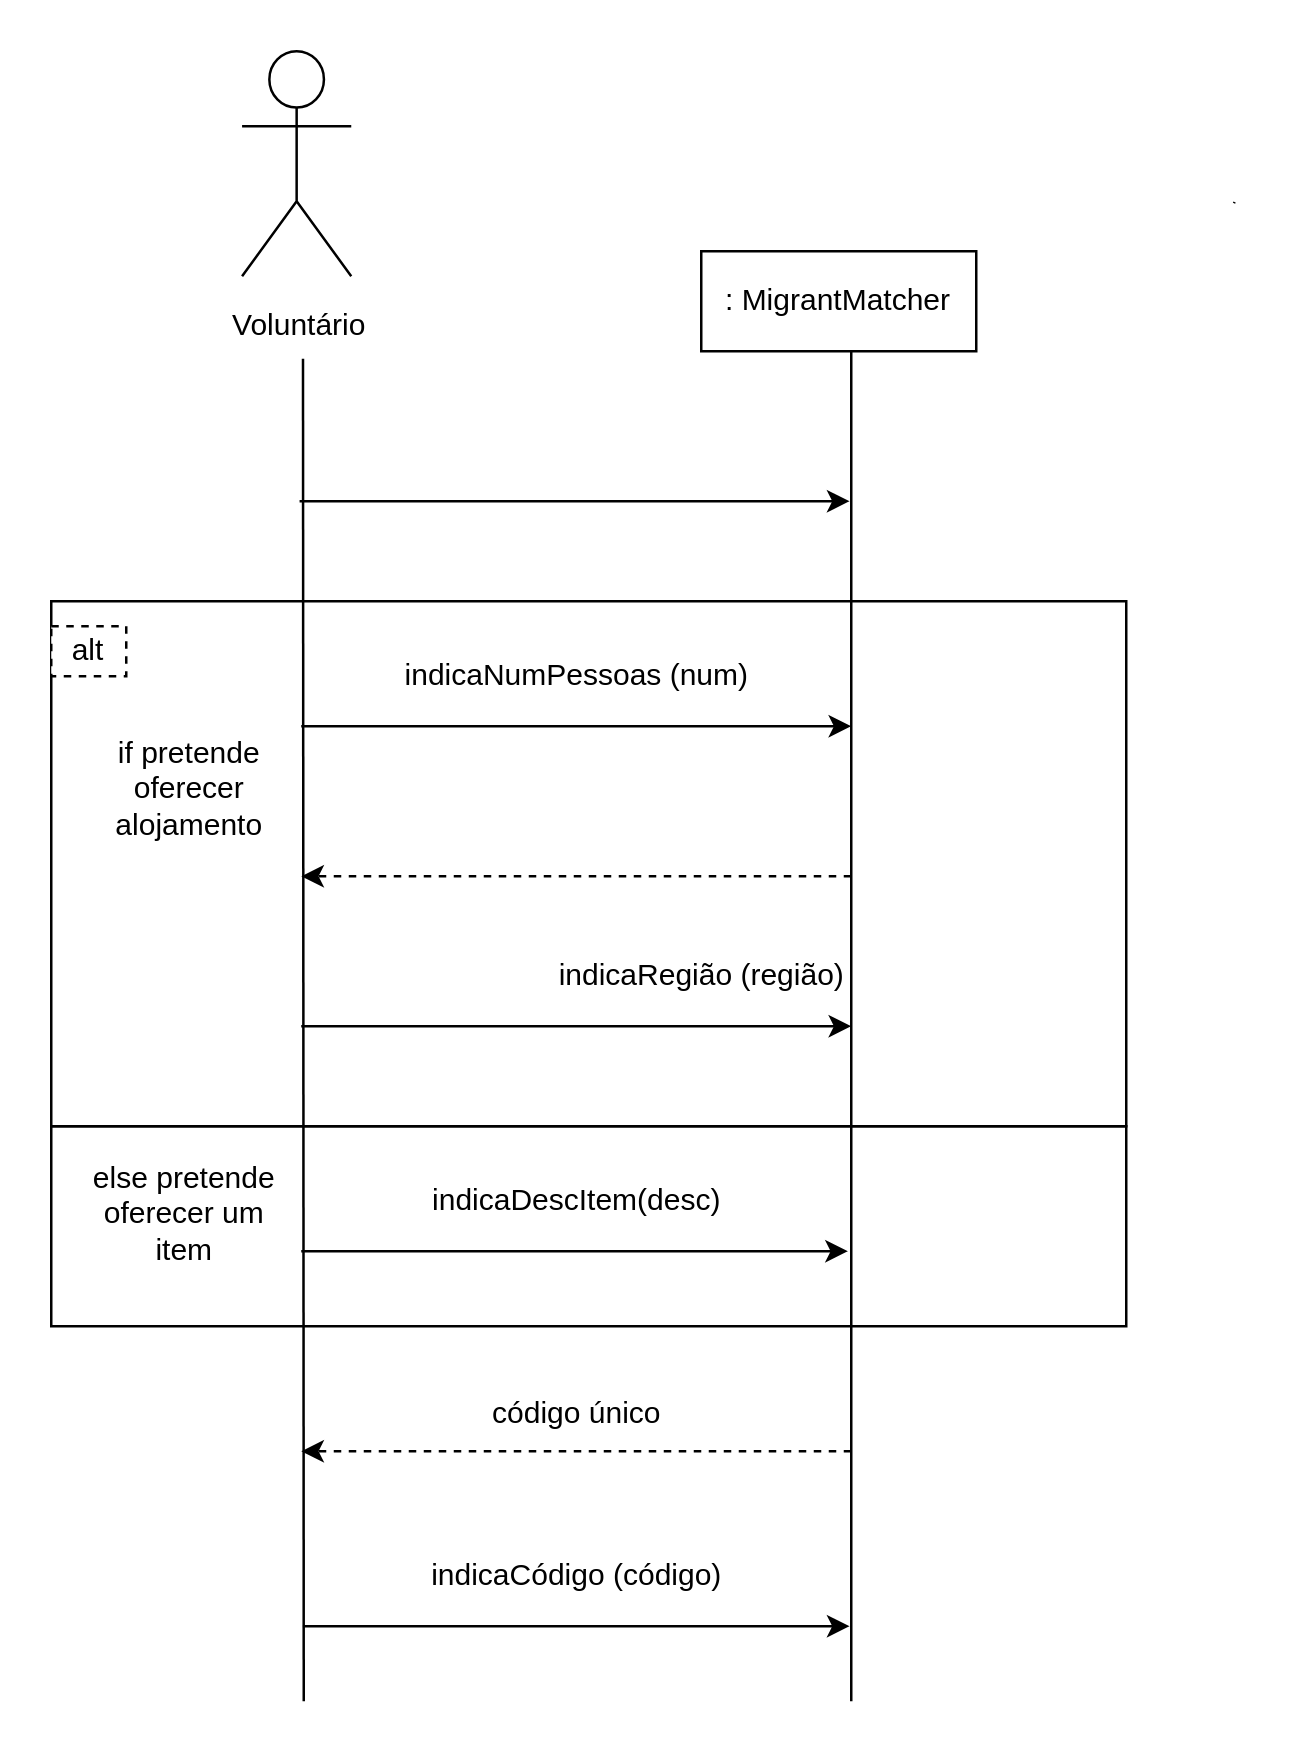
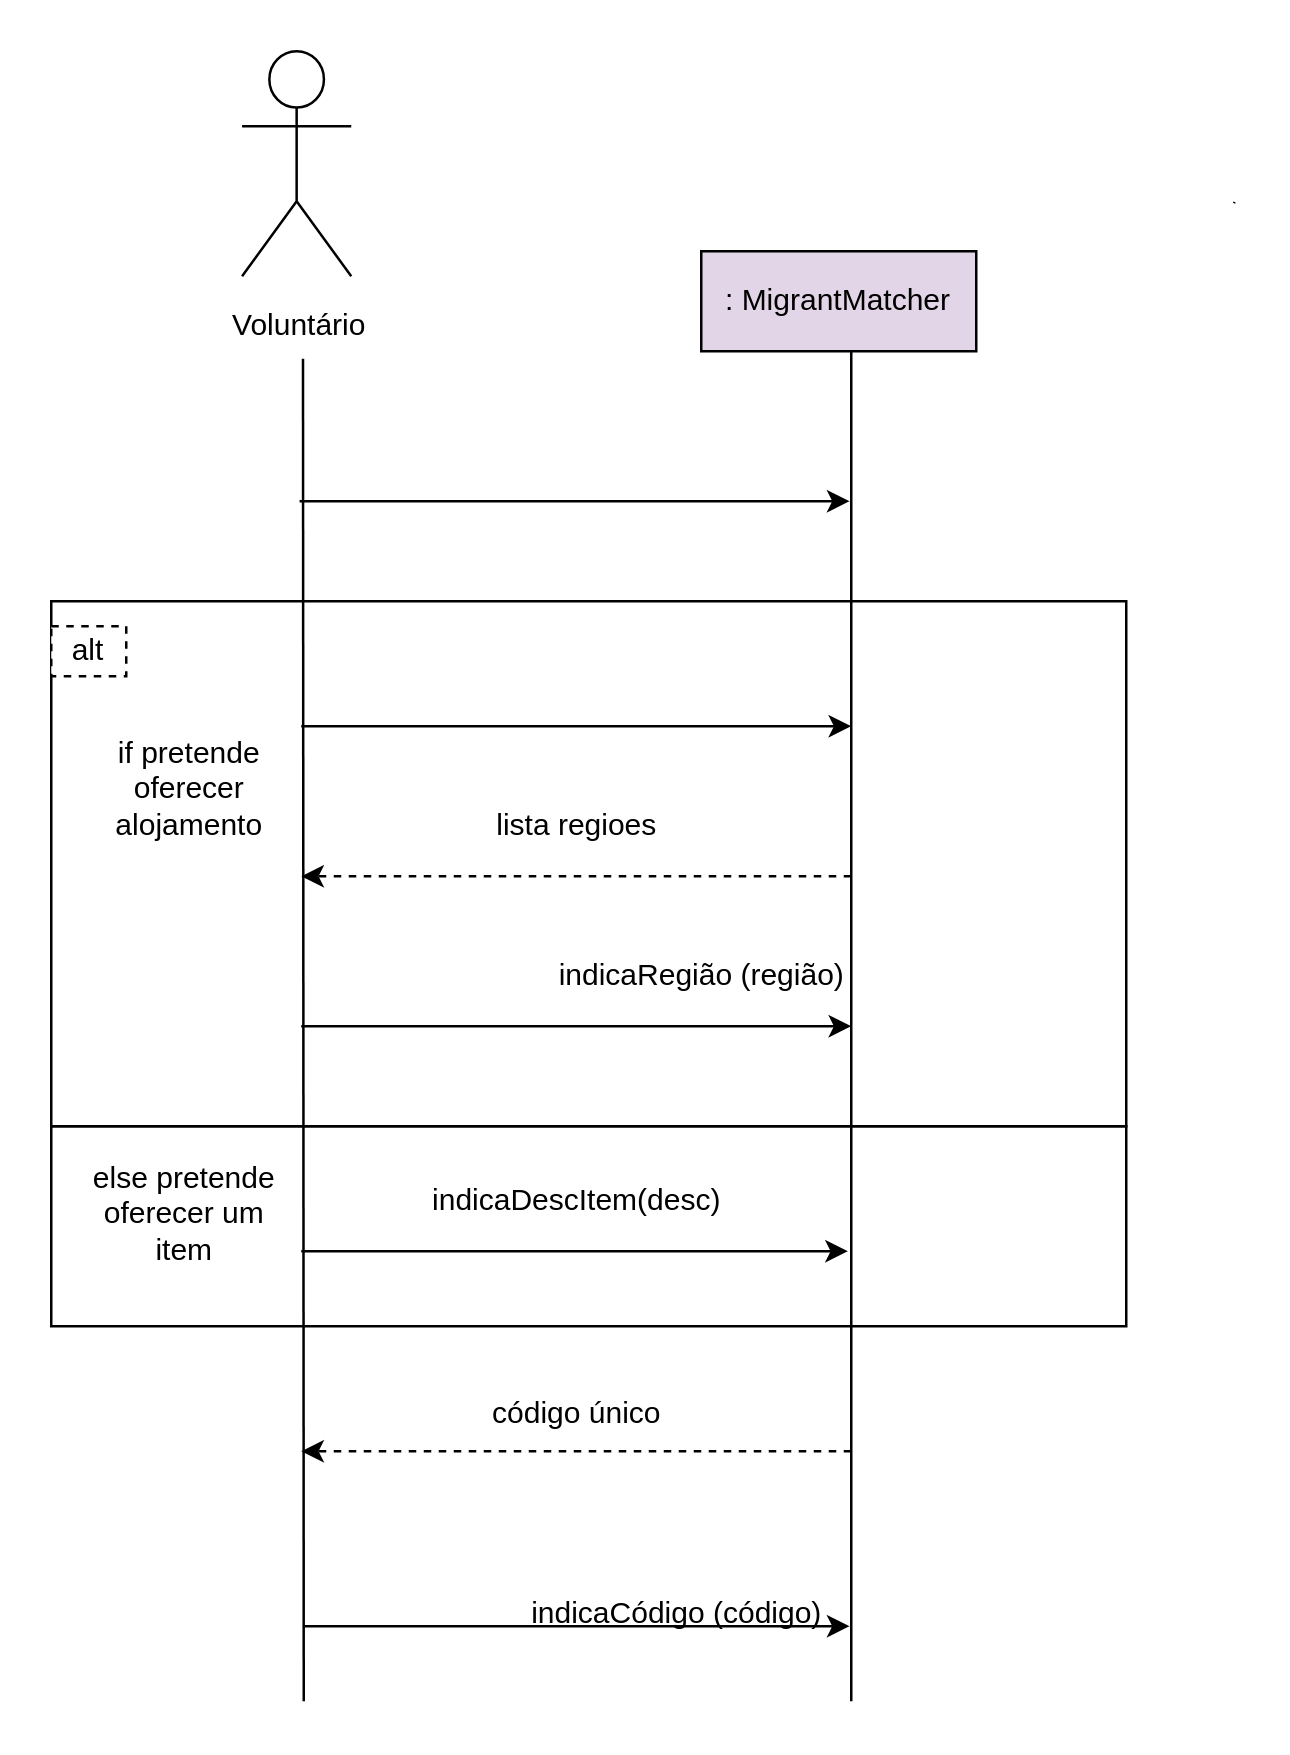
(839, 301) -> (839, 301)
(576, 676) -> none
none -> (576, 826)
(576, 1576) -> (676, 1614)
